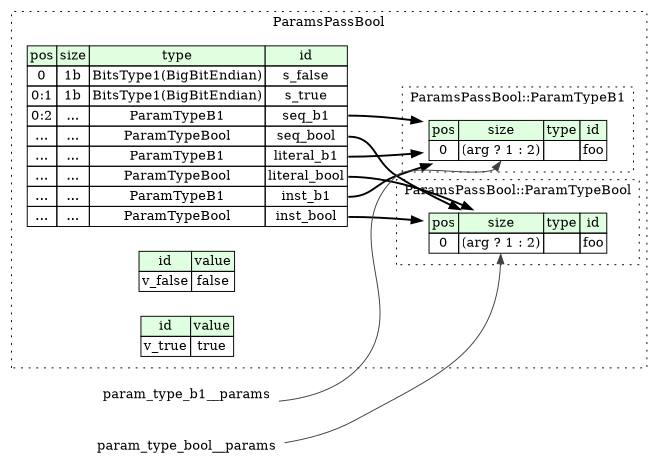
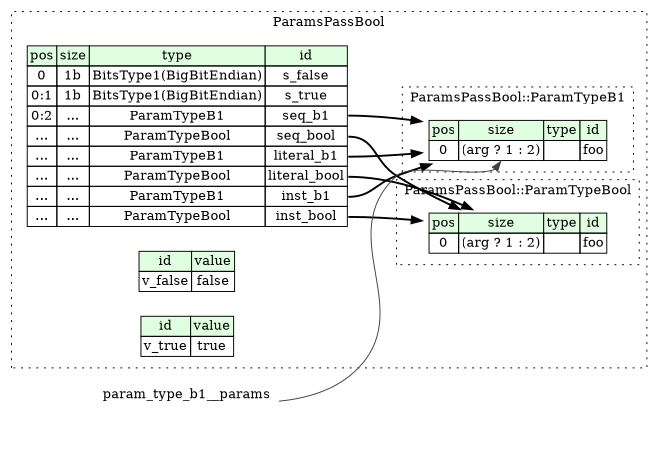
(187, 446) -> none
